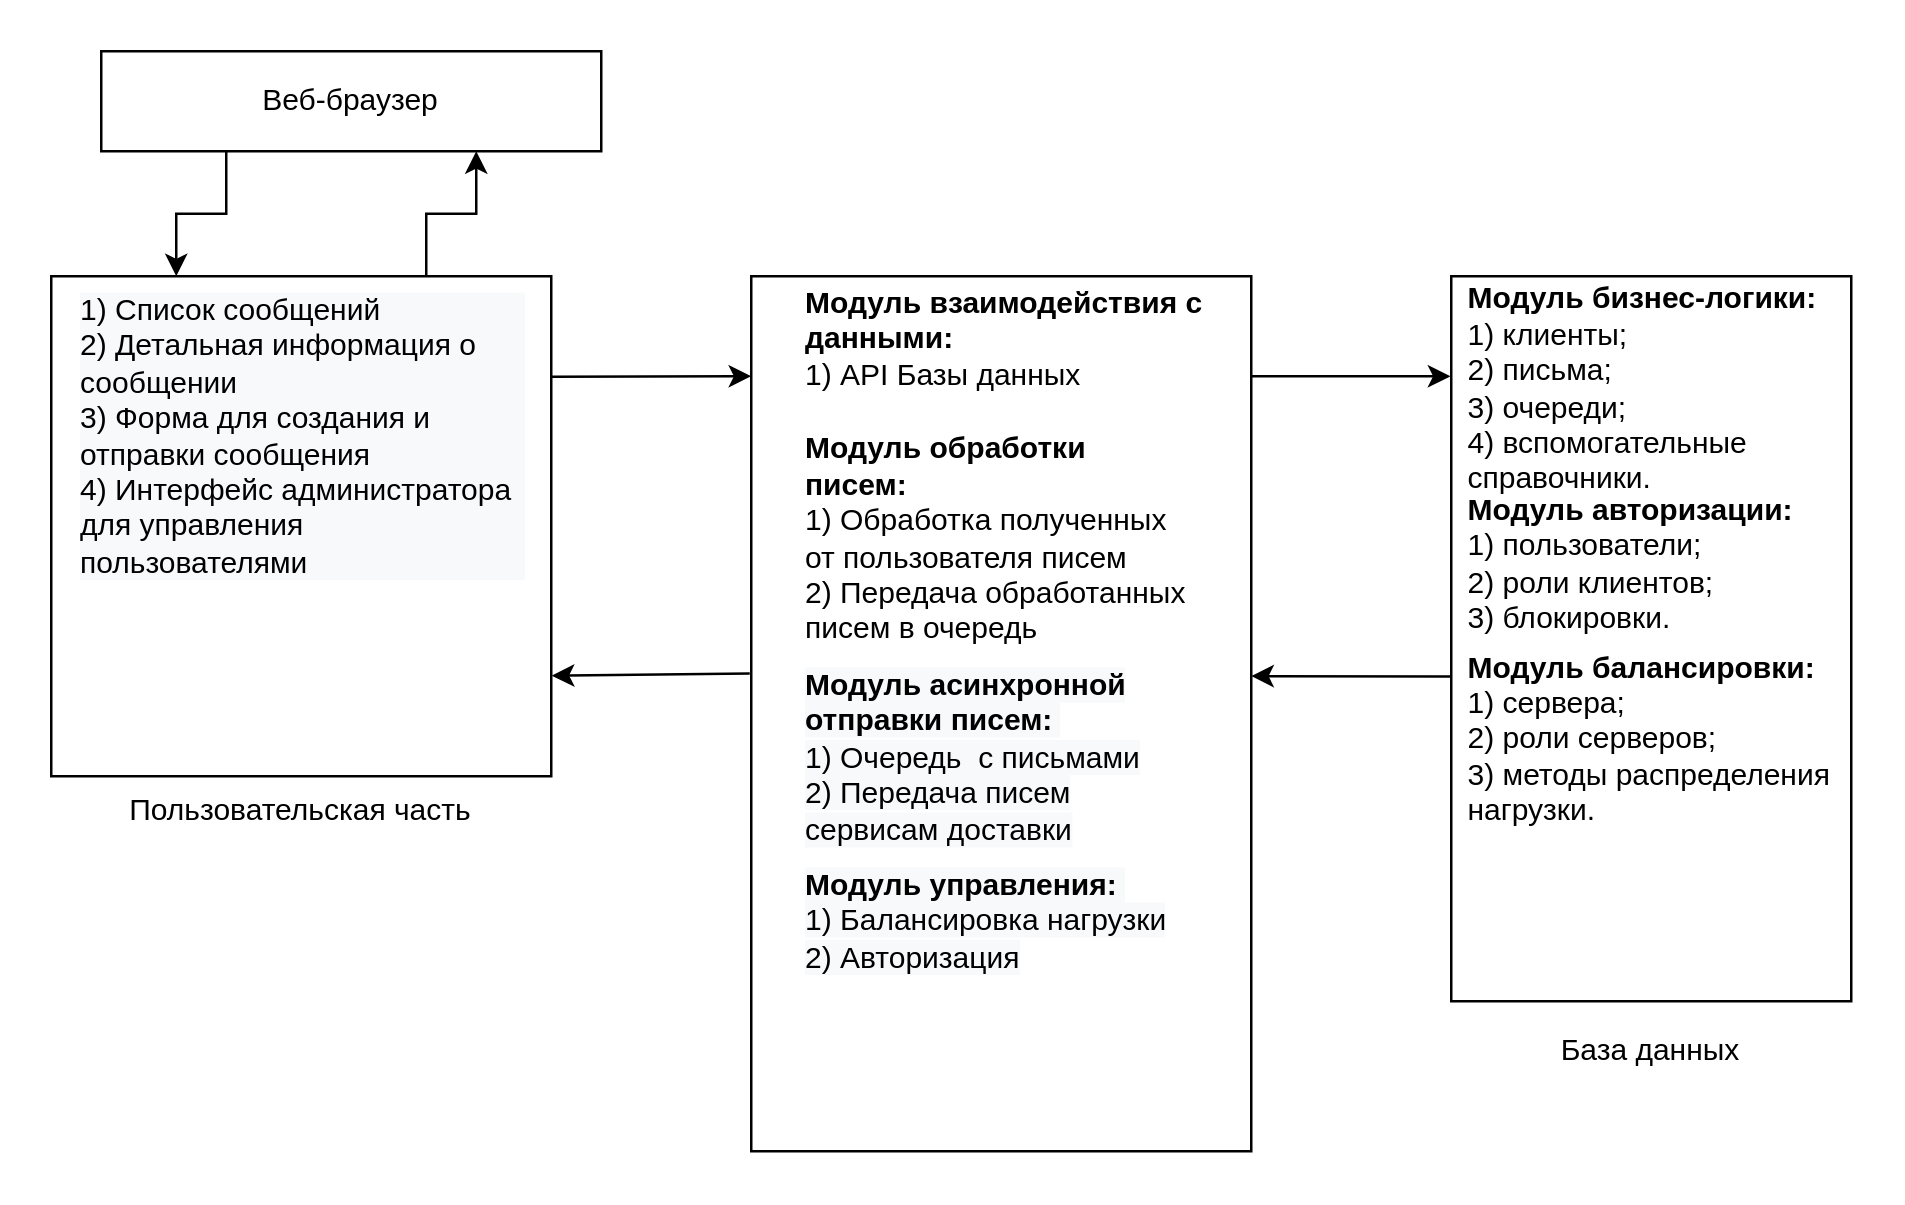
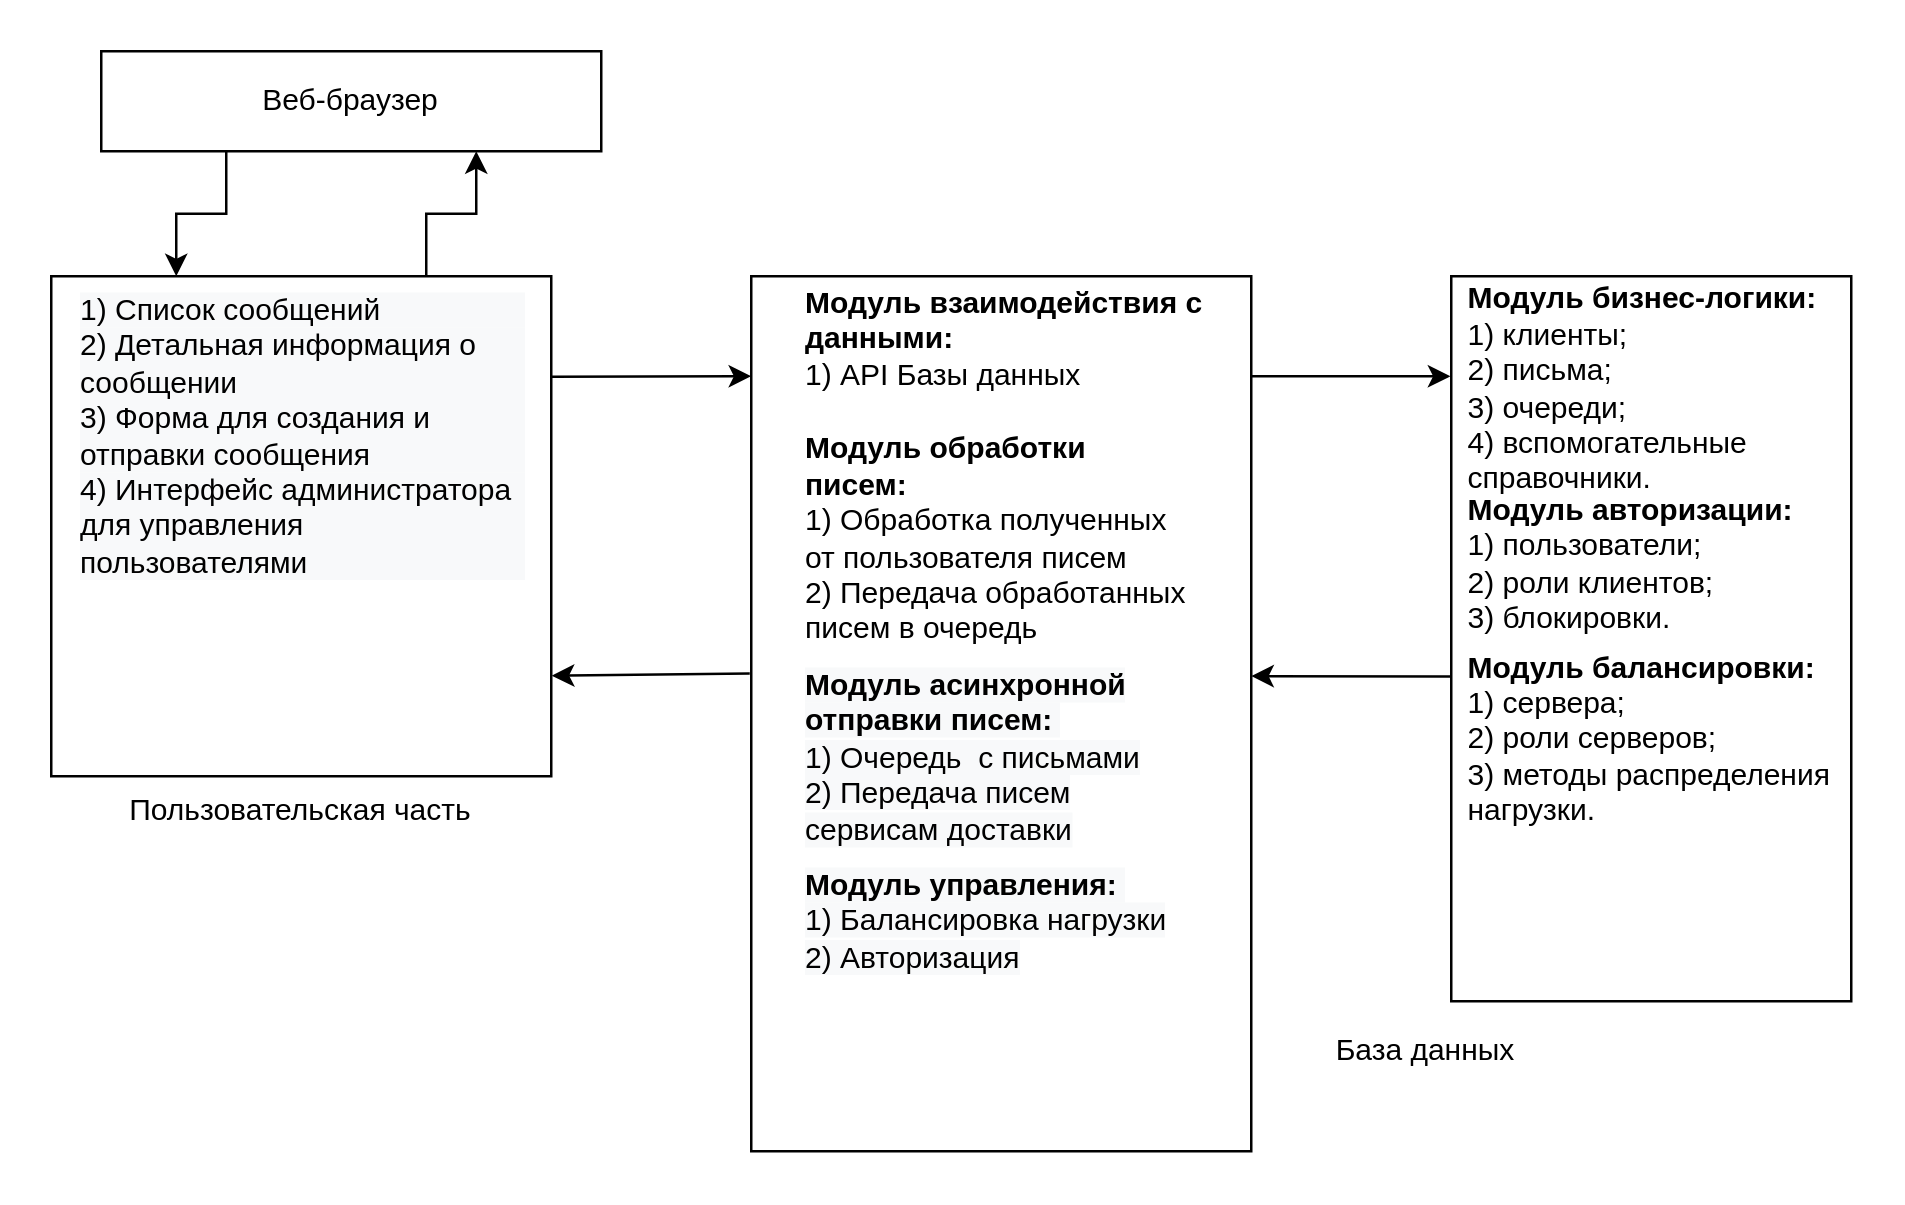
(1651, 1051) -> (1426, 1051)
